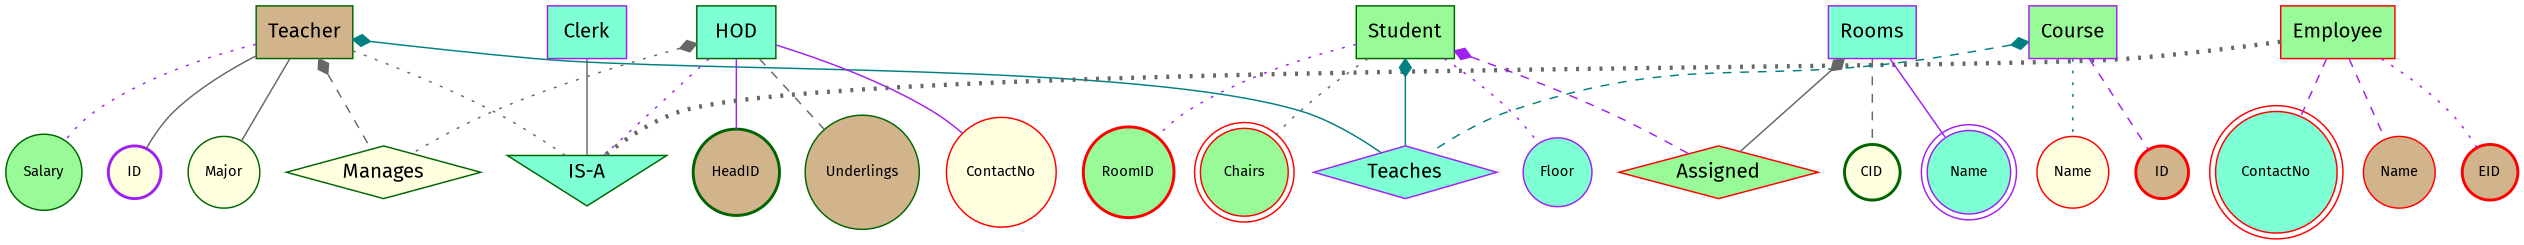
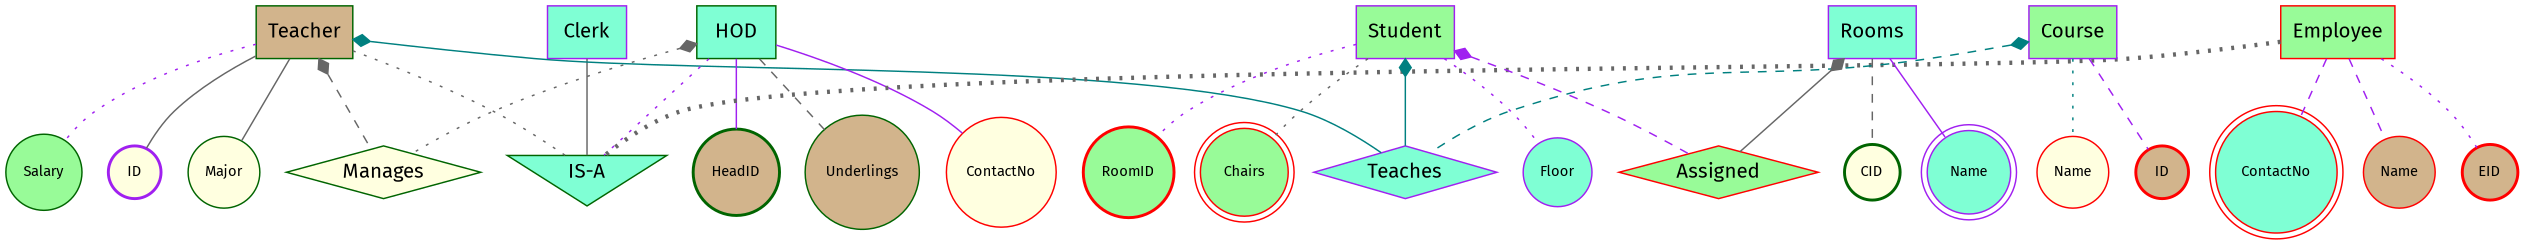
(1405, 32) -> (1405, 32)
